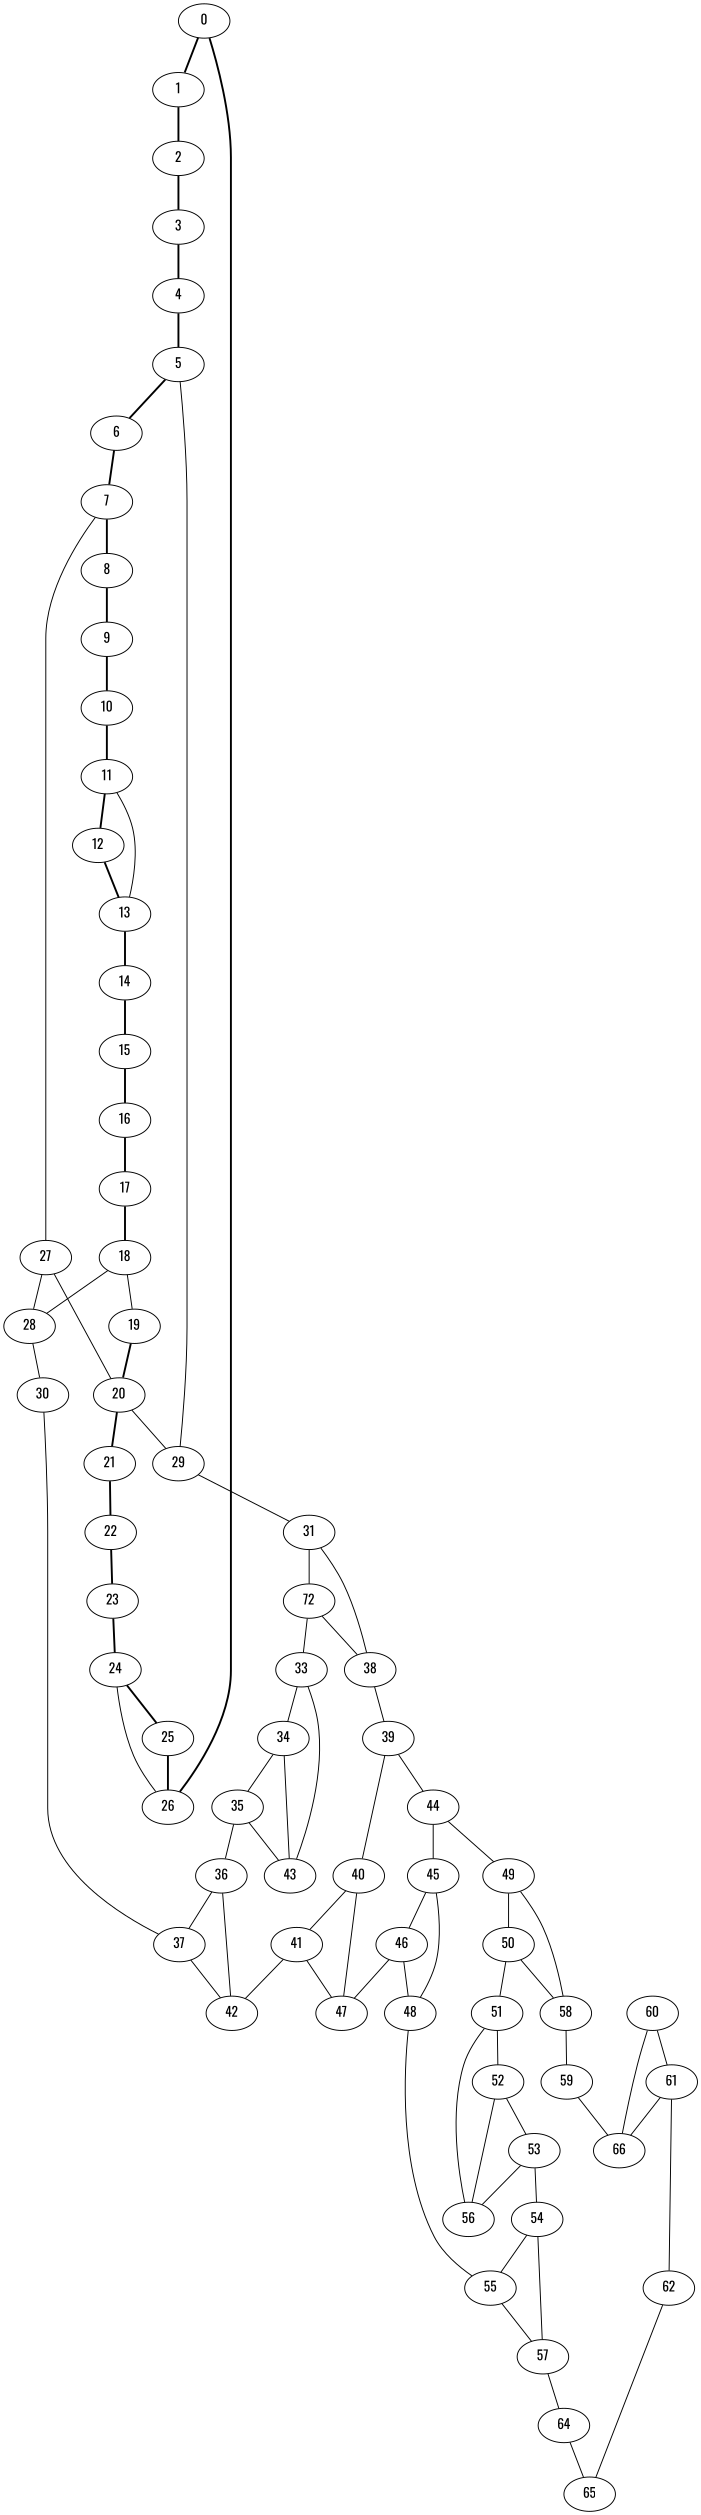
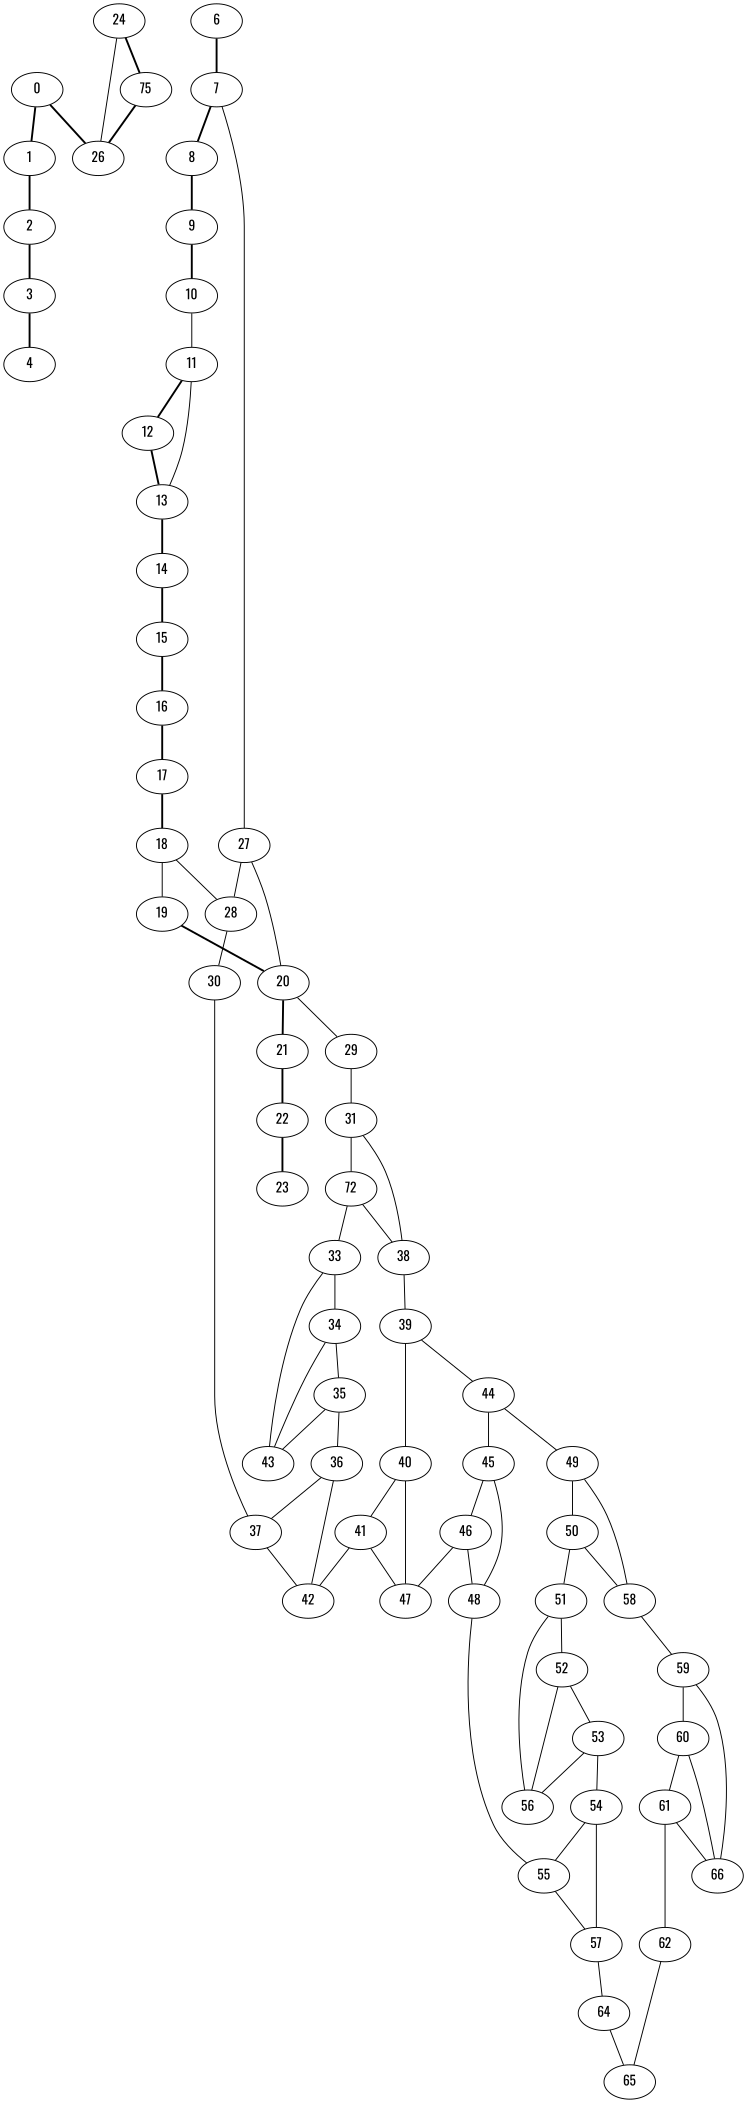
(178, 364) -> none
(107, 742) -> (192, 330)
(114, 1636) -> none
none -> (683, 1704)
(168, 1738) -> (146, 90)
